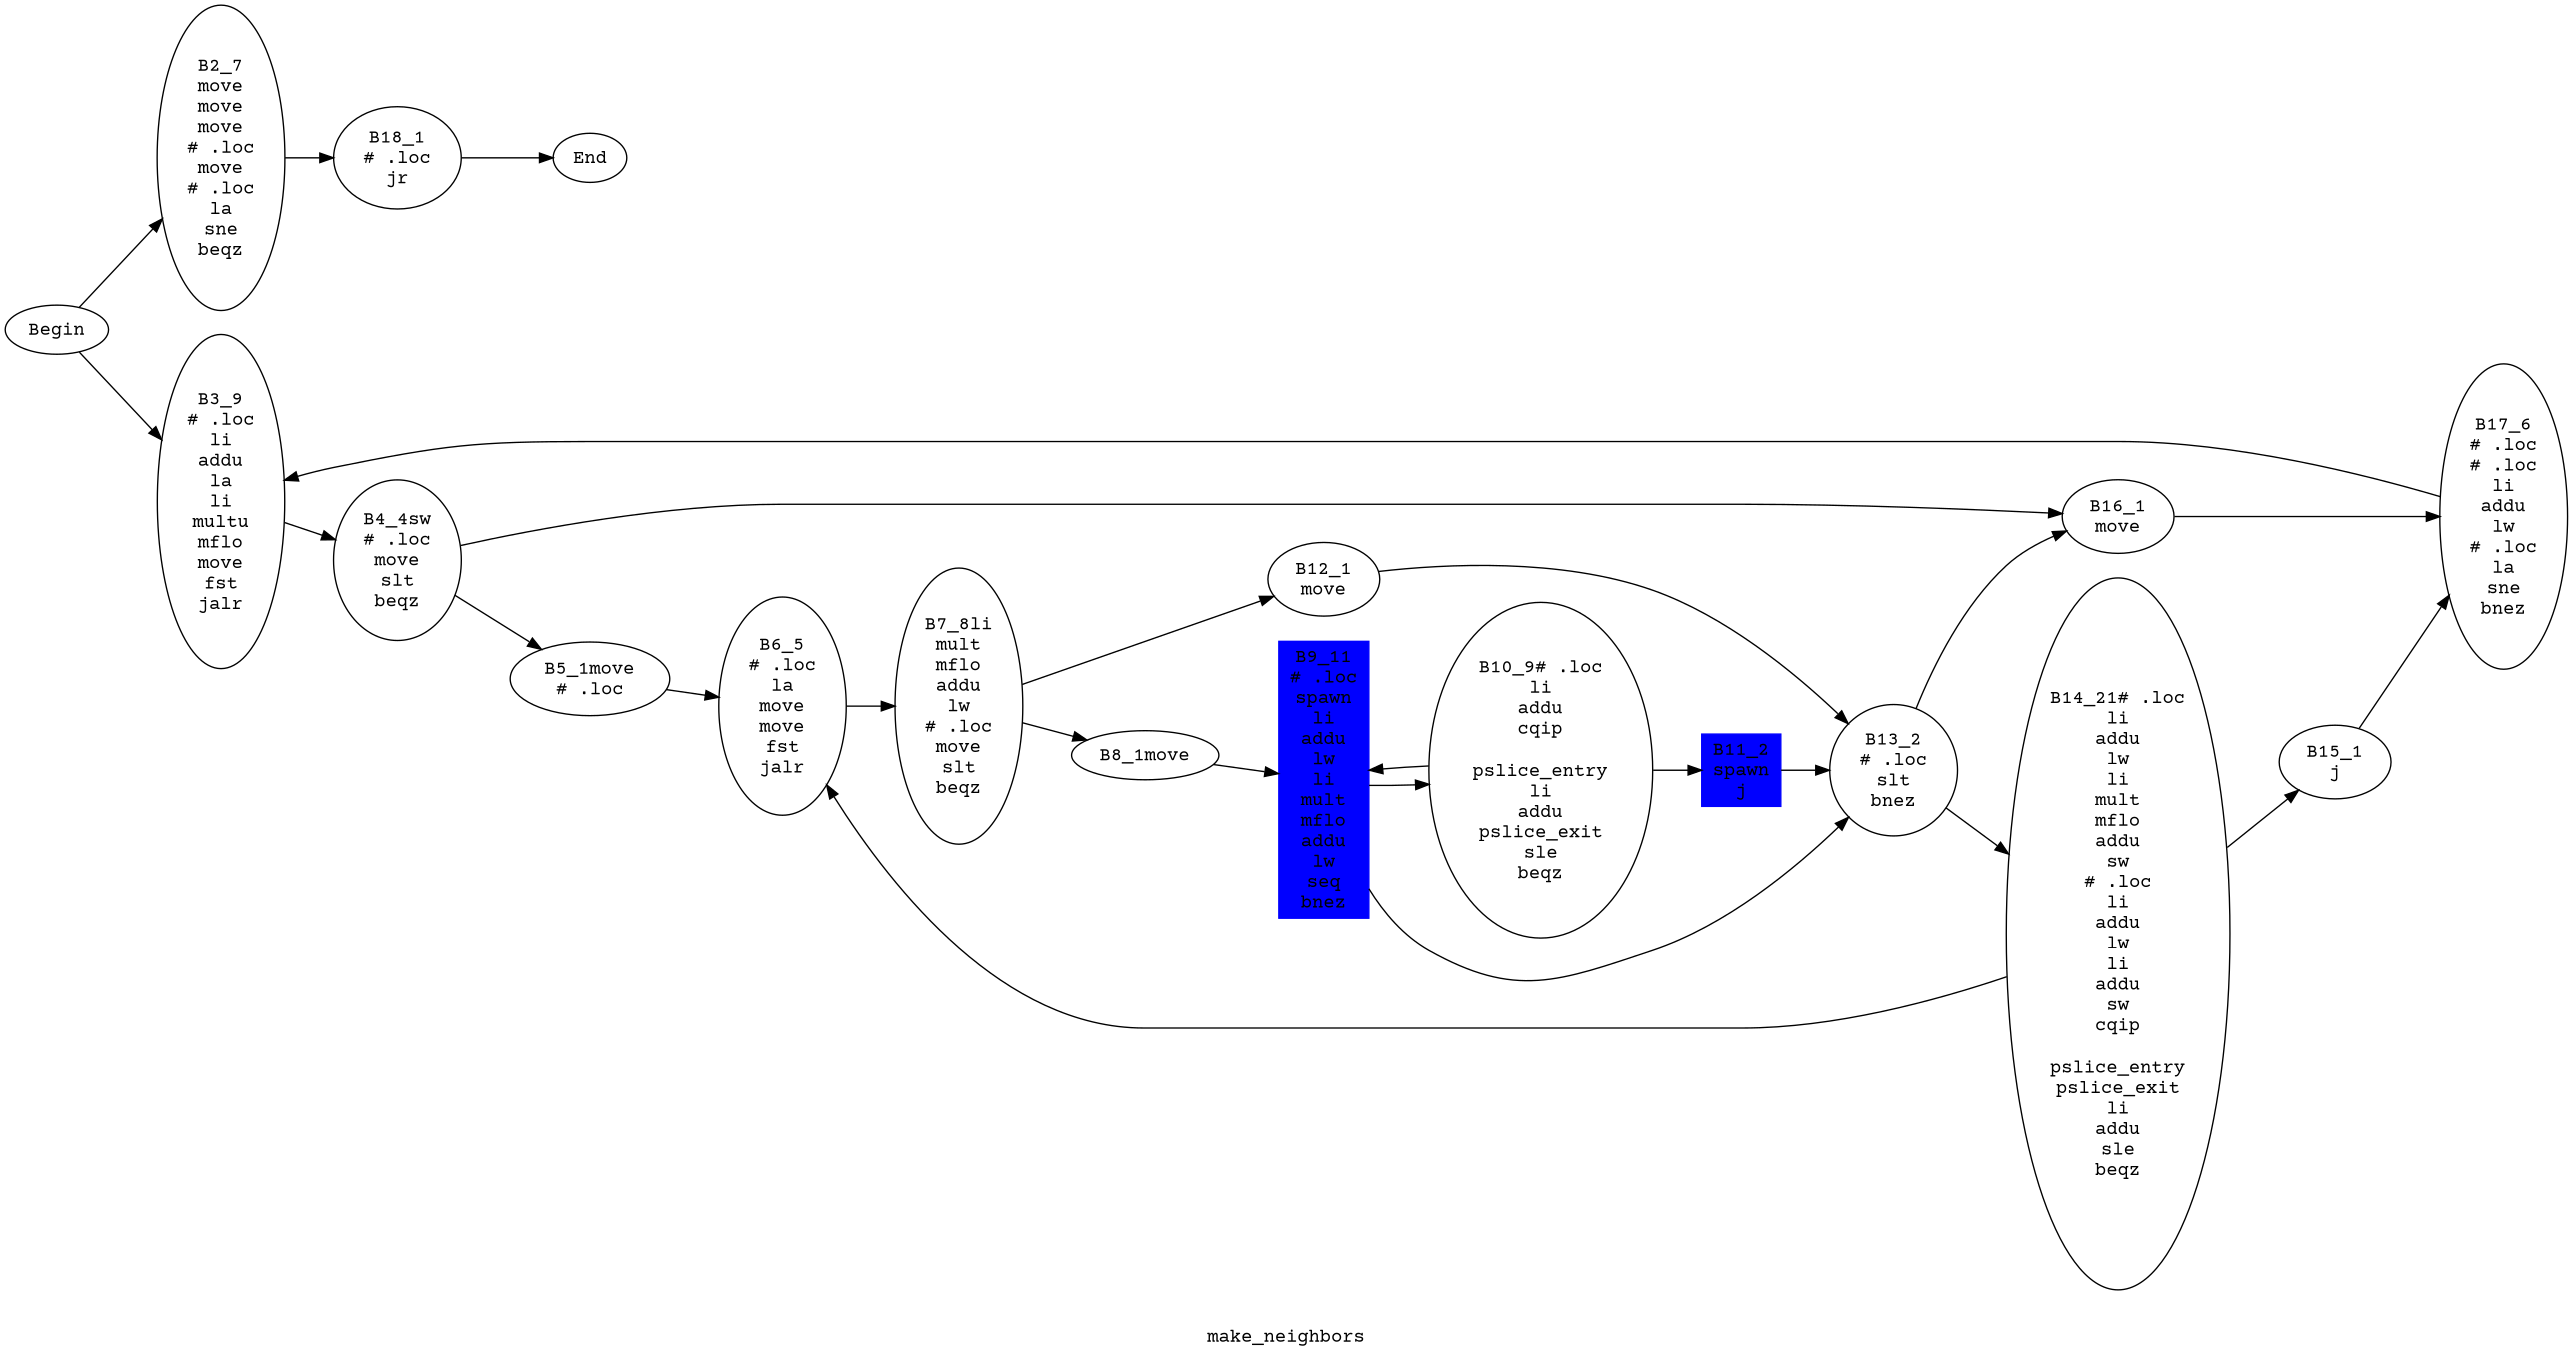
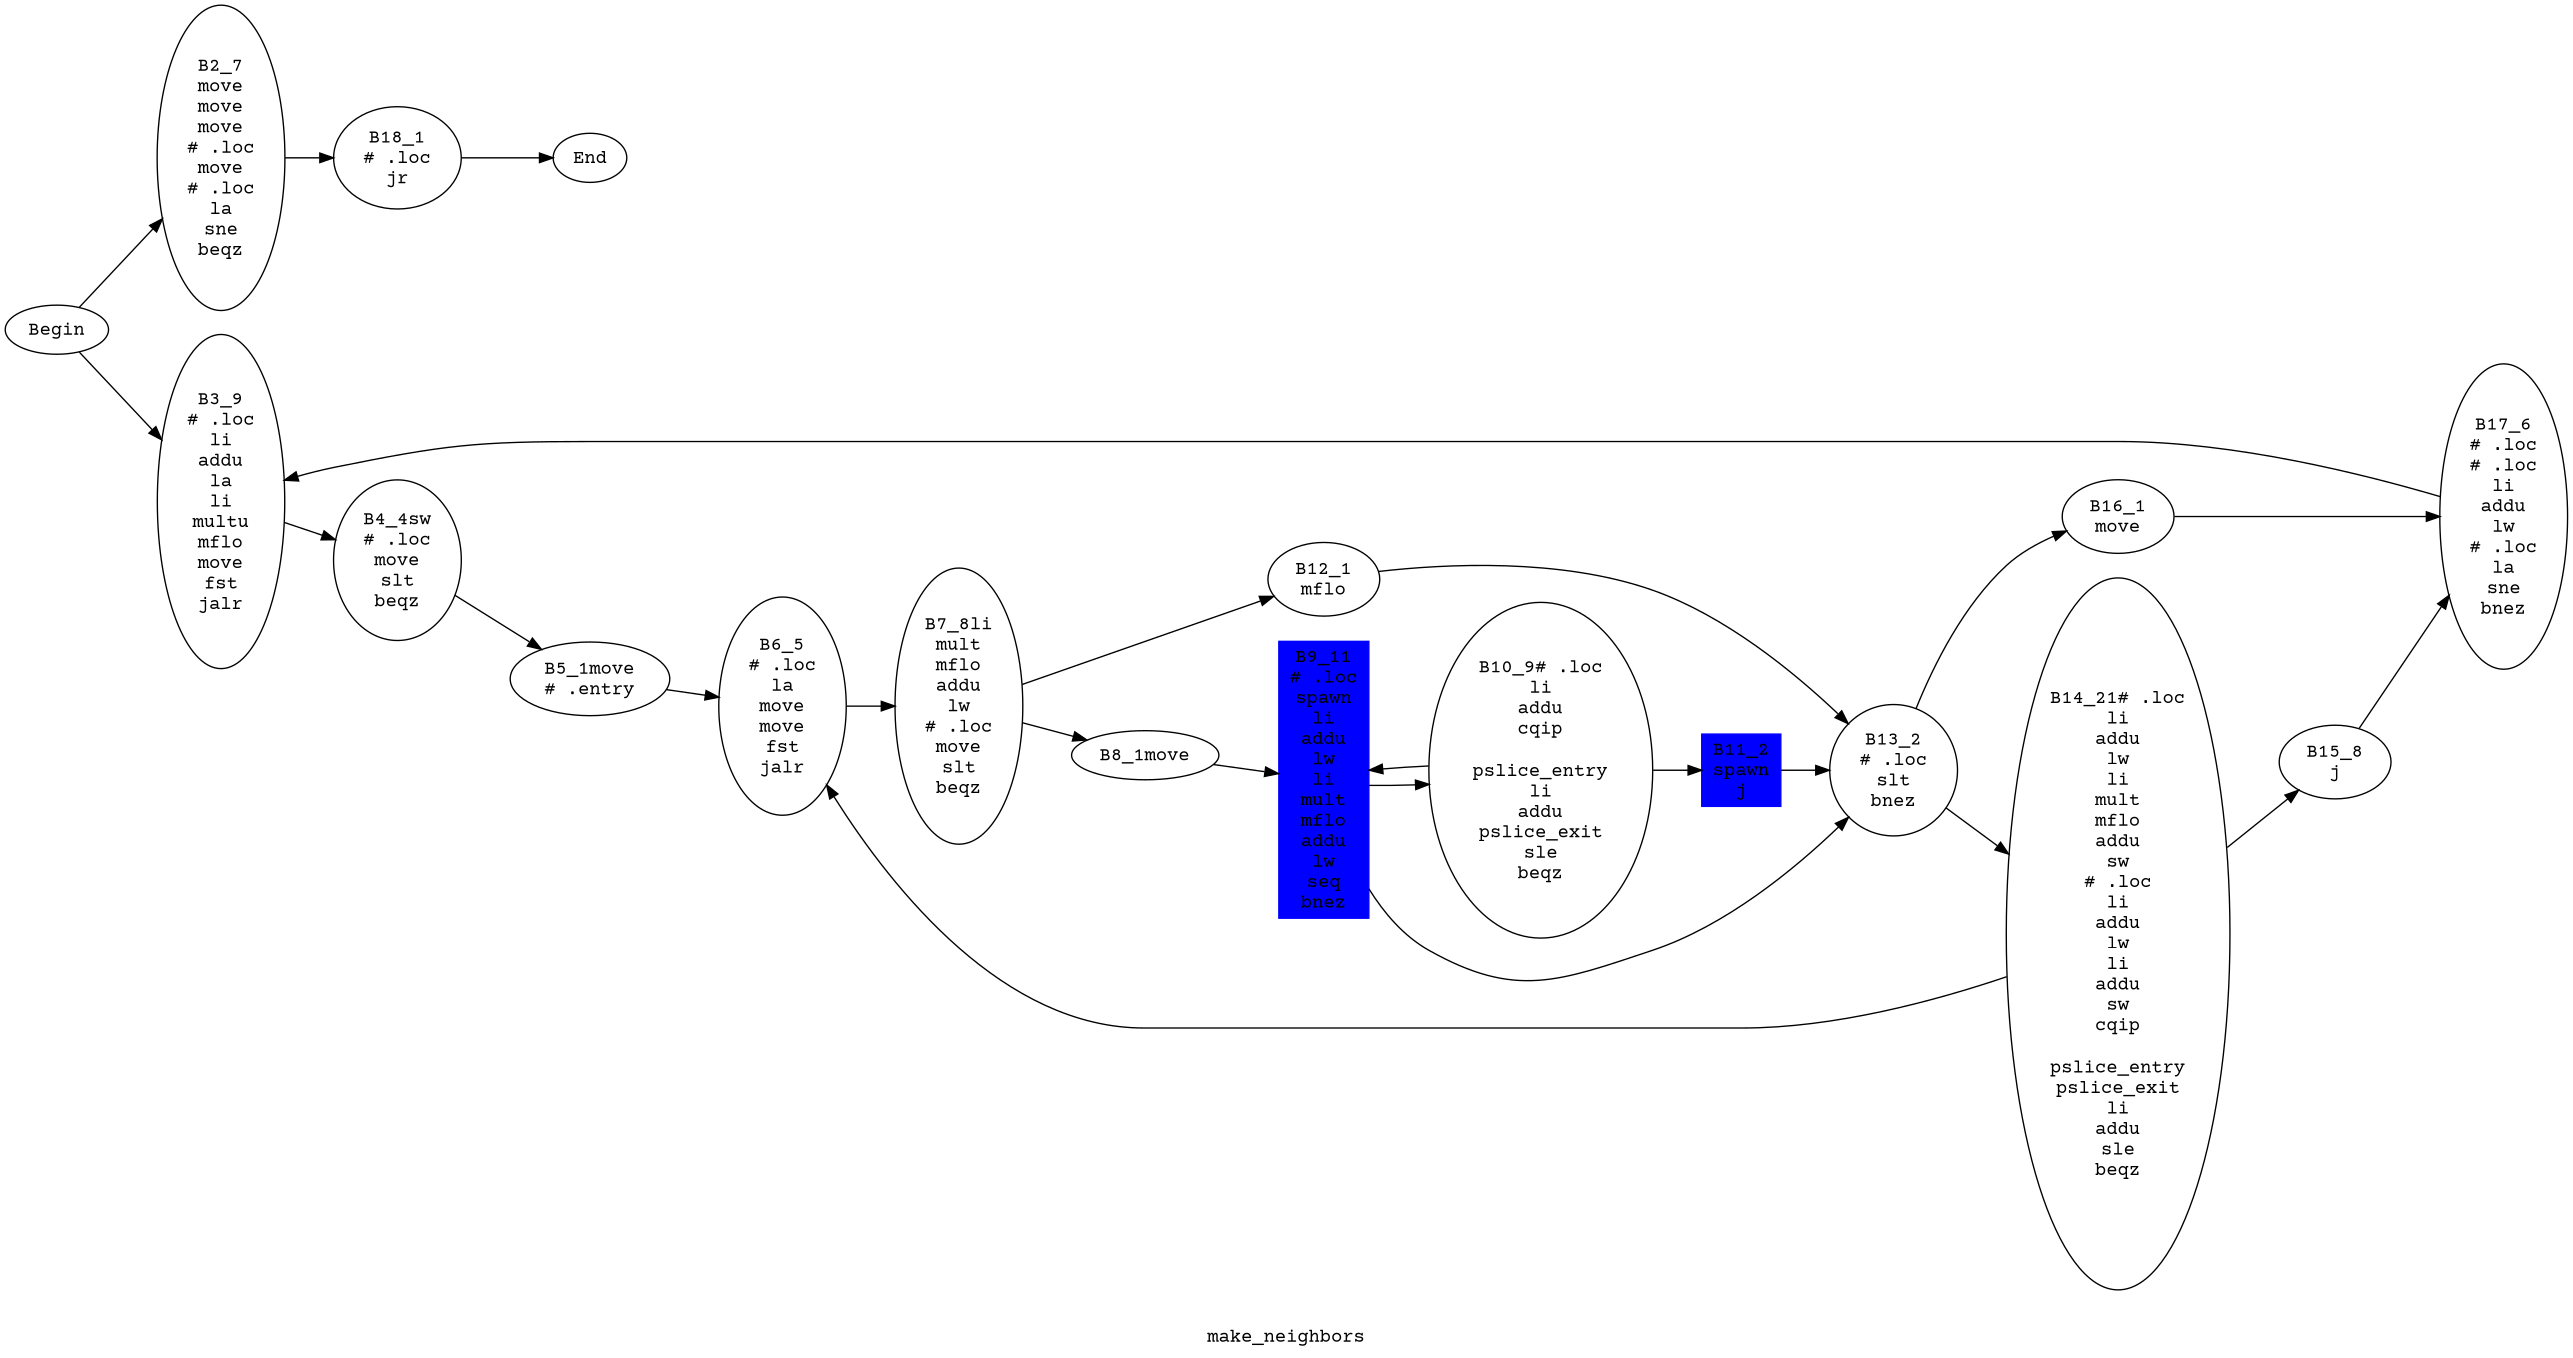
(1253, 504) -> none
(1324, 579) -> (1324, 579)
(590, 679) -> (590, 679)
(2335, 762) -> (2335, 762)
